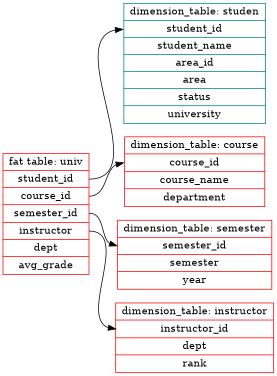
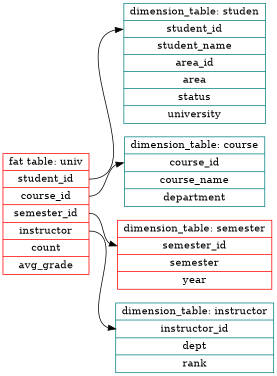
(195, 172) -> (195, 172)
(46, 248) -> (46, 248)
(195, 338) -> (195, 338)
